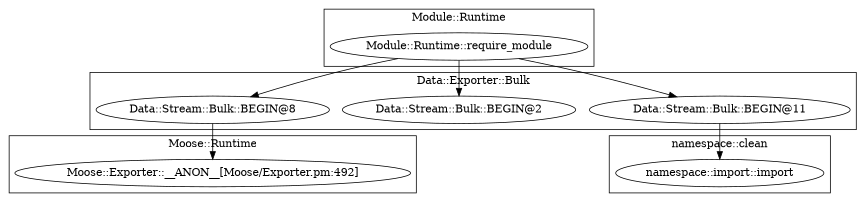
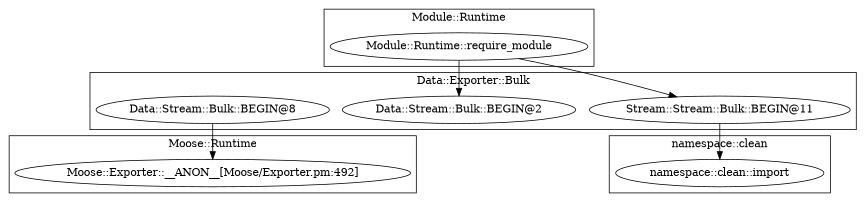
(317, 77) -> none
(720, 110) -> (720, 110)
(720, 173) -> (720, 173)
